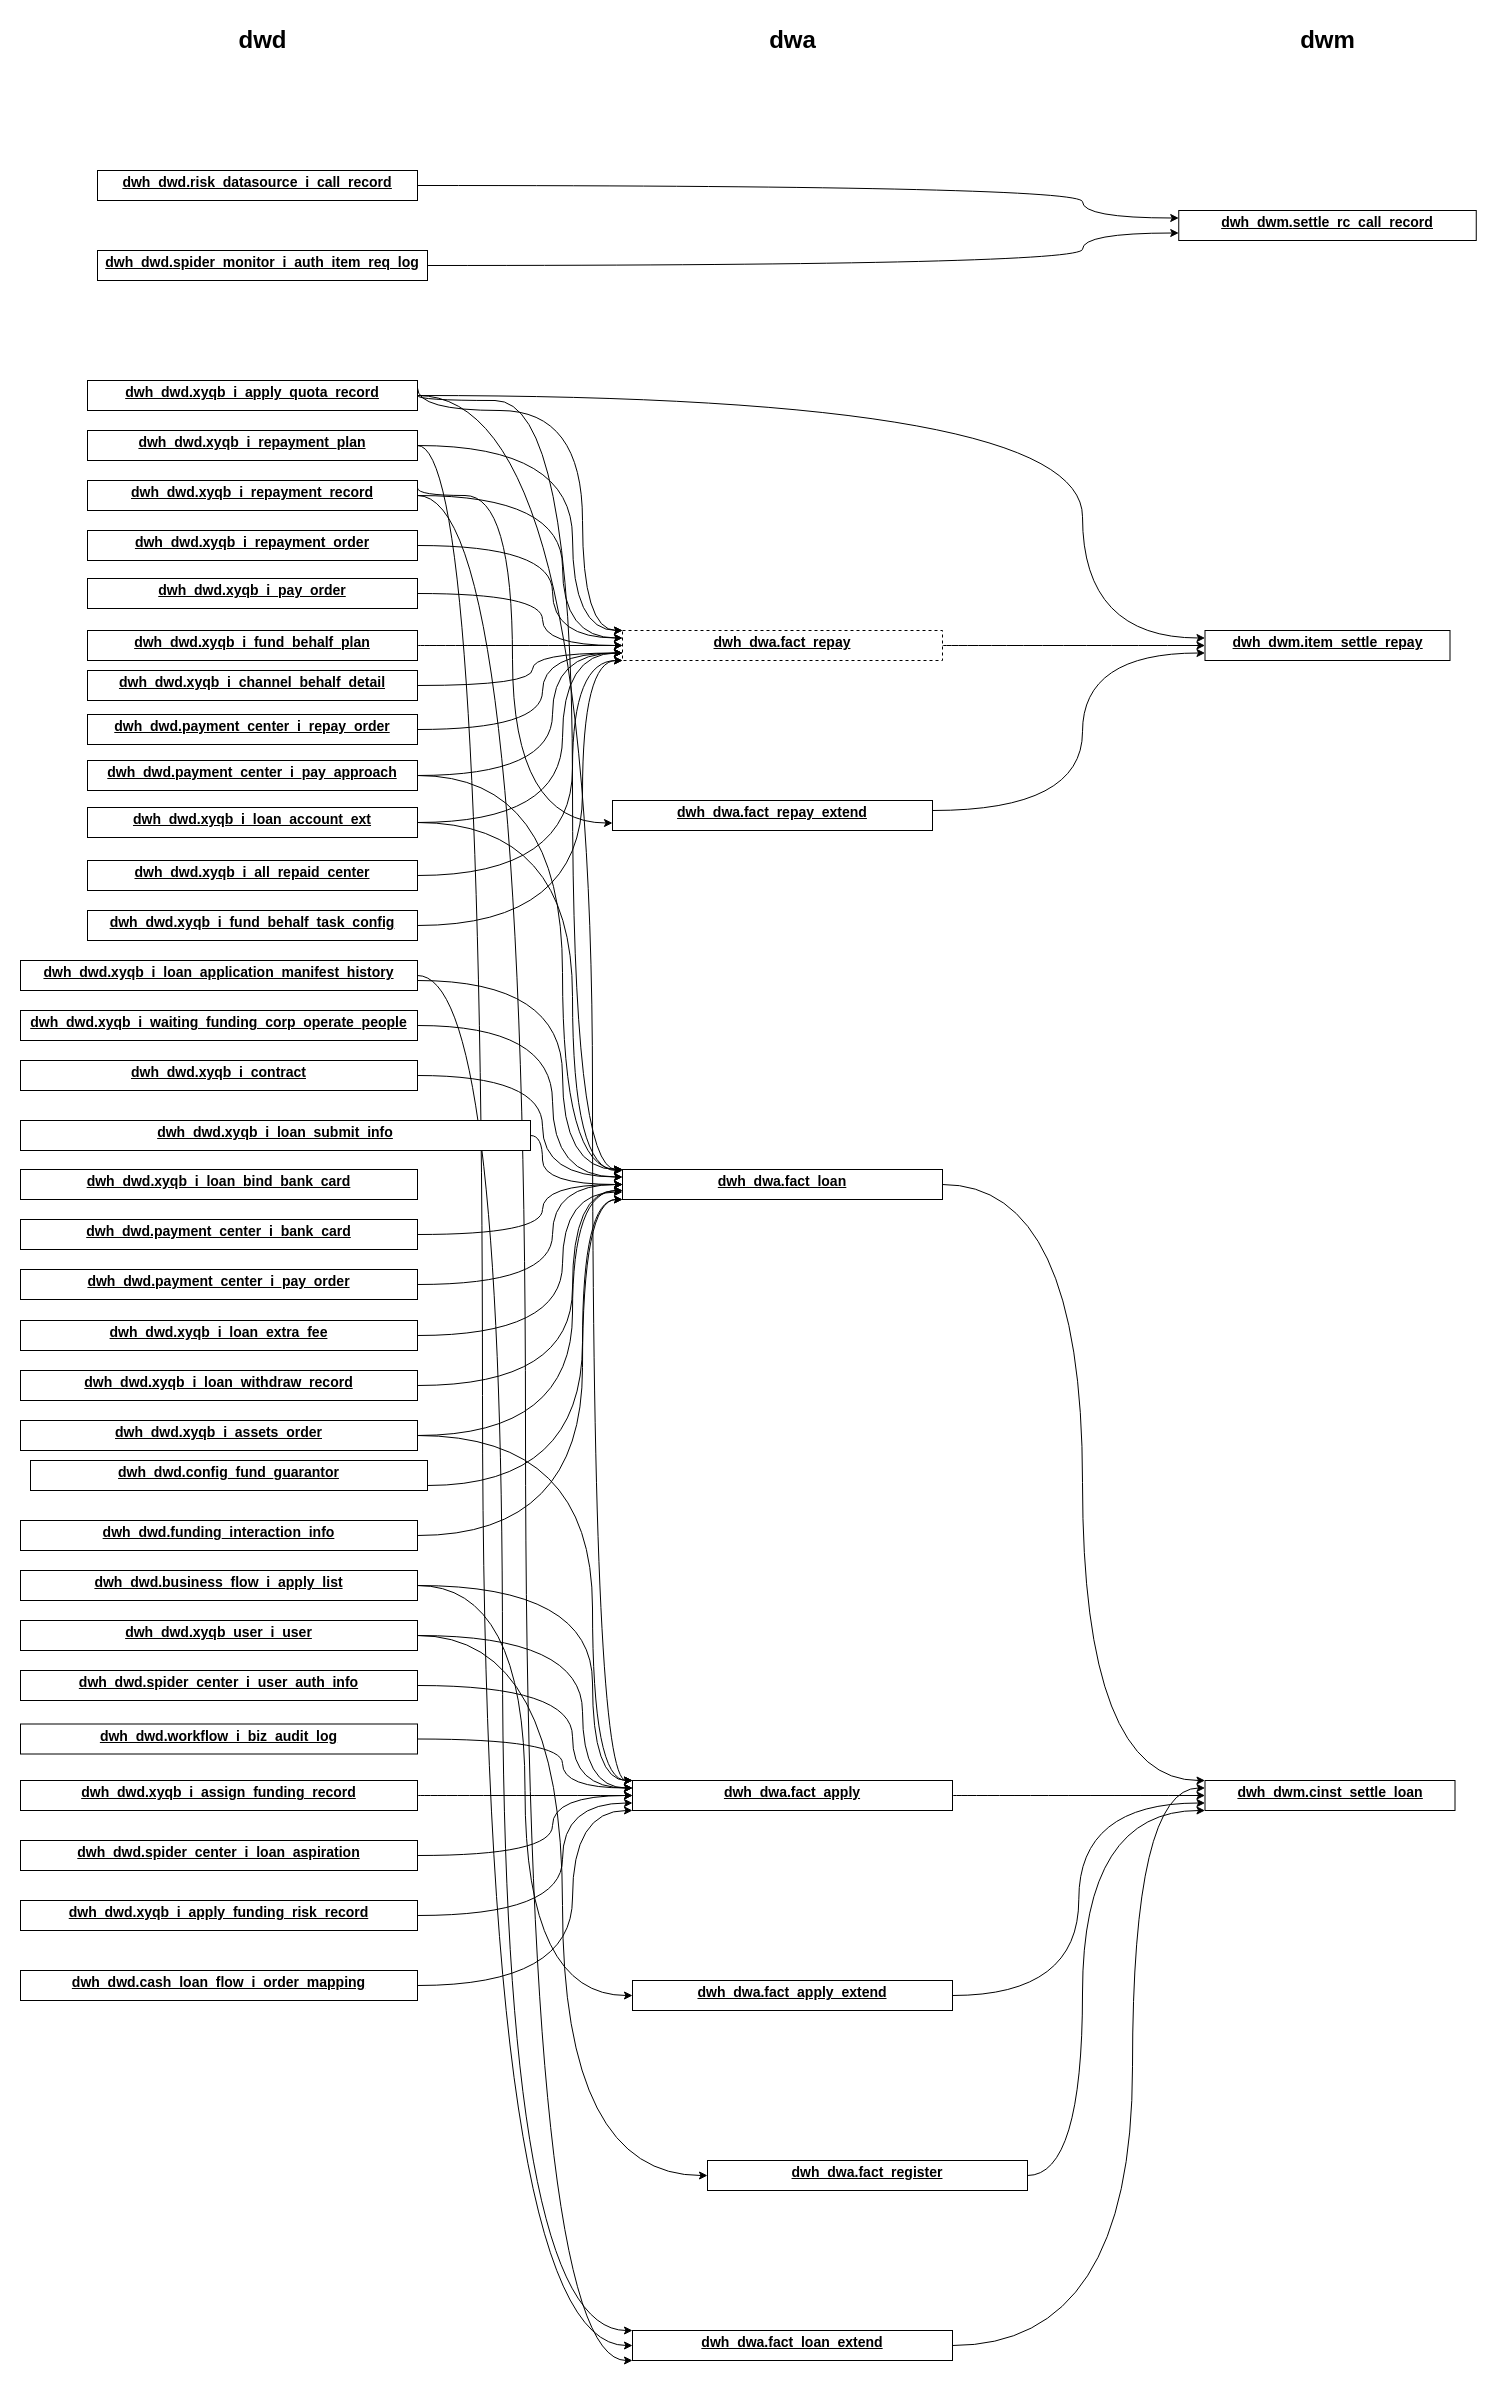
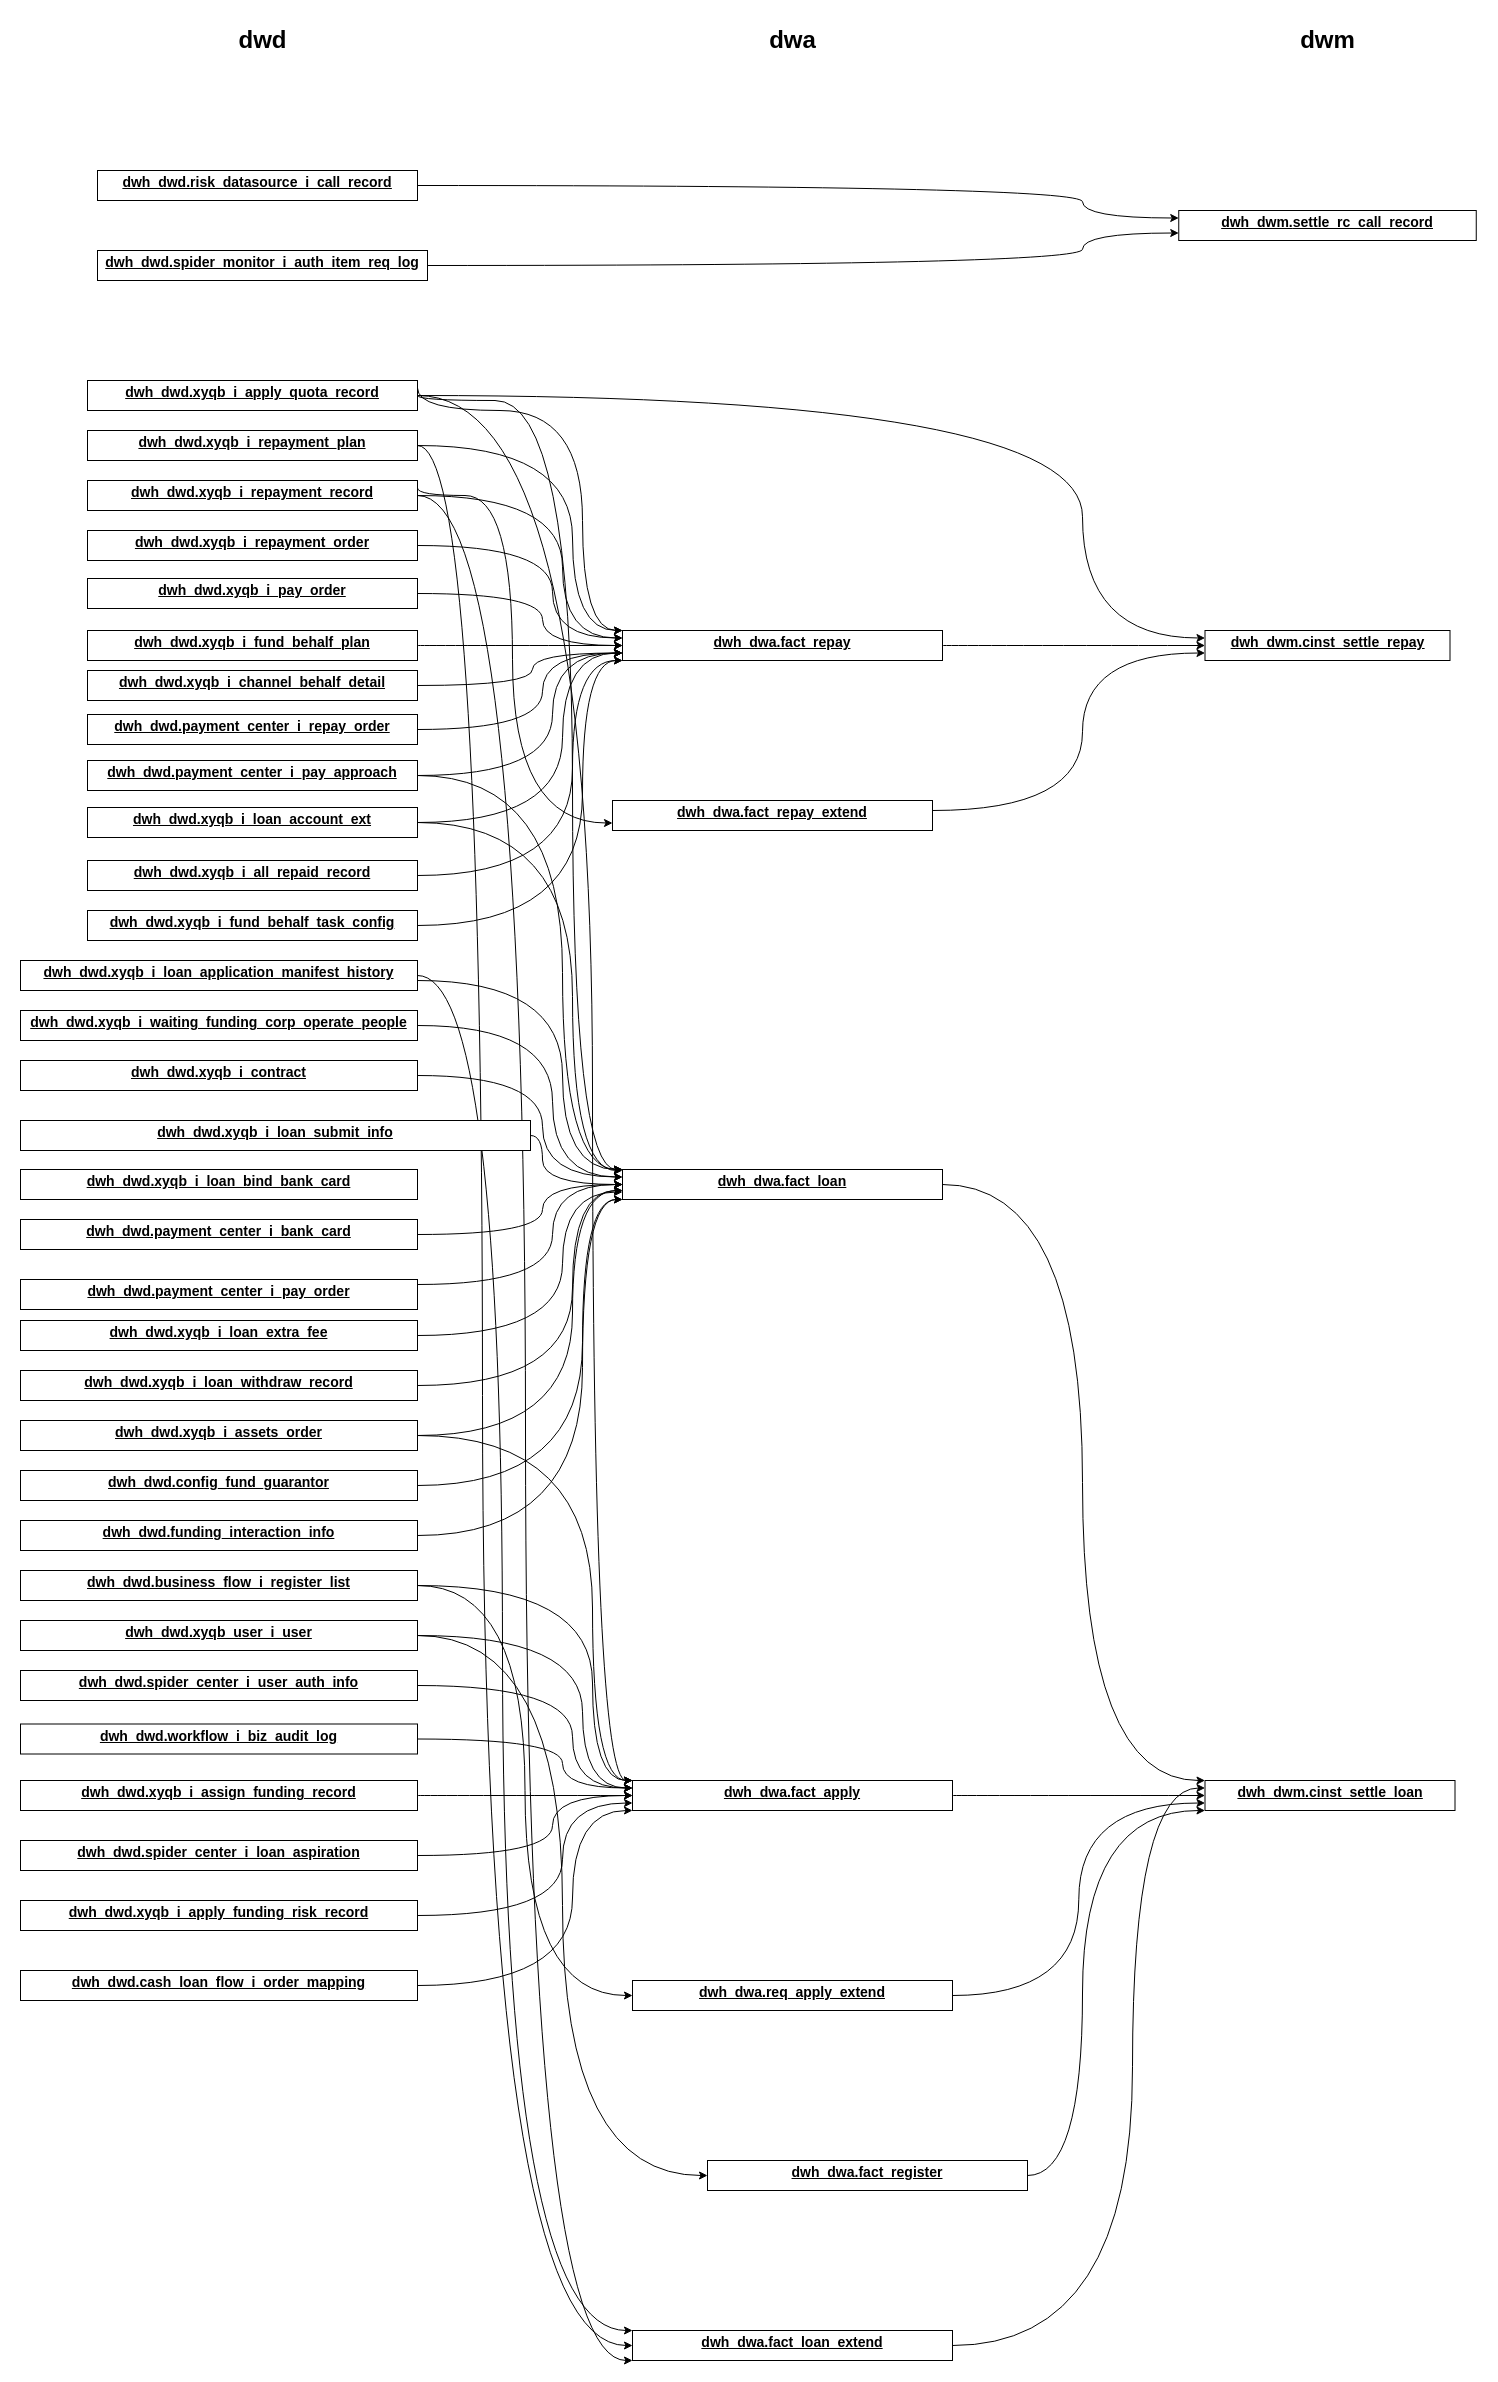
(1285, 638) -> (1288, 638)
(783, 646) -> (783, 646)
(187, 868) -> (187, 868)
(219, 1285) -> (219, 1295)
(229, 1476) -> (219, 1486)
(124, 1578) -> (134, 1578)
(713, 1988) -> (710, 1988)
